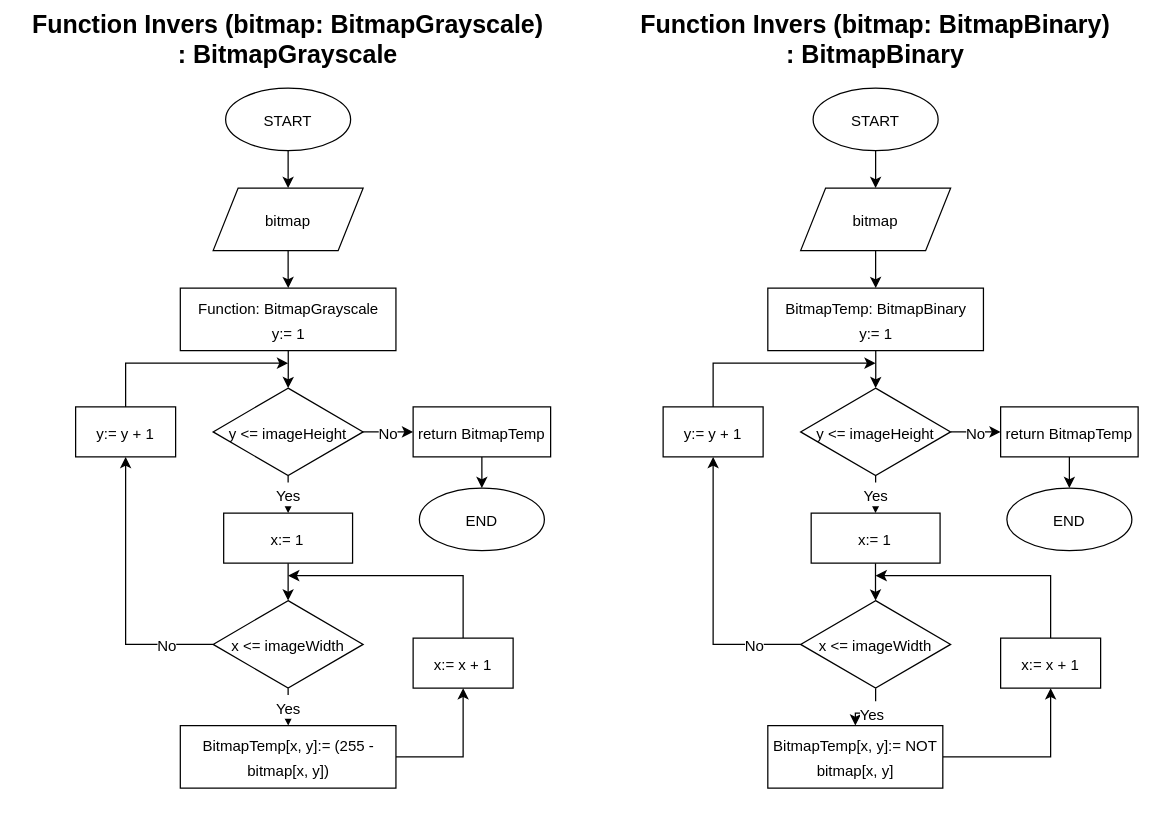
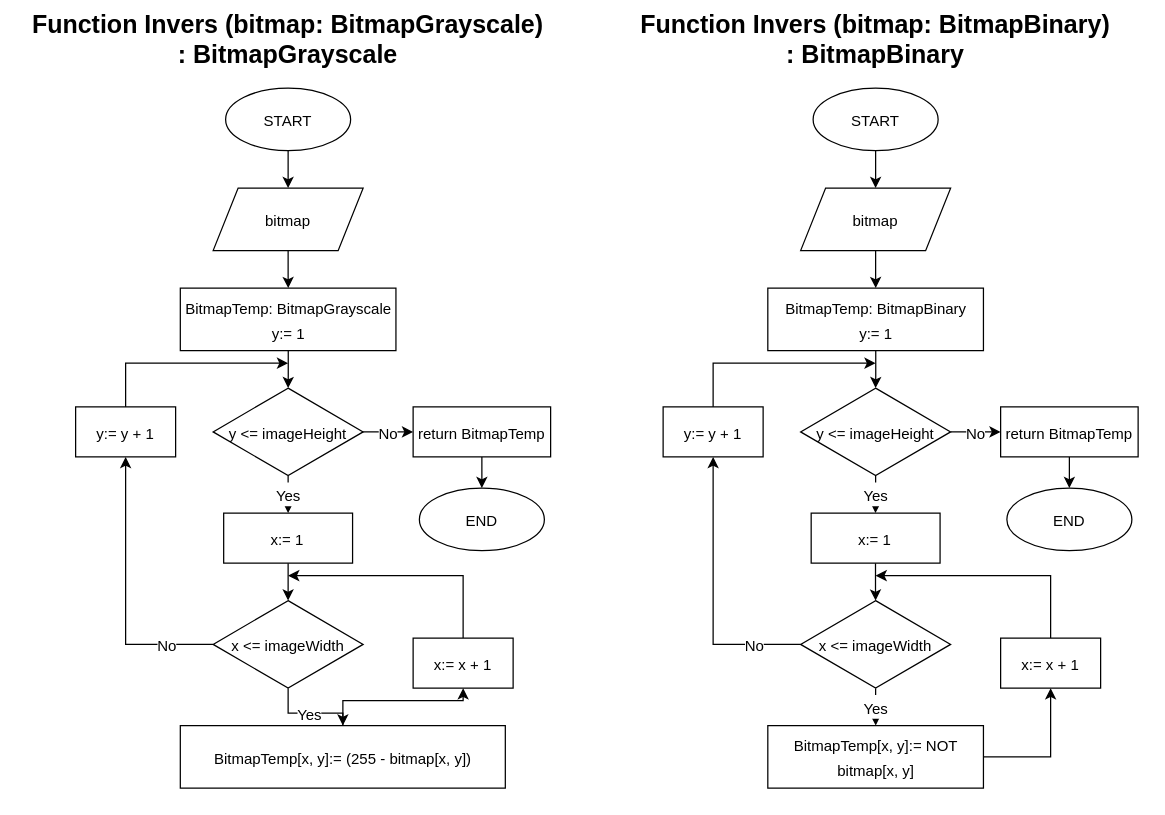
(289, 319) -> (289, 319)
(288, 757) -> (343, 757)
(855, 757) -> (876, 757)
